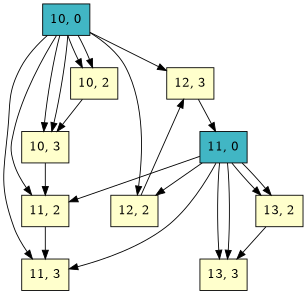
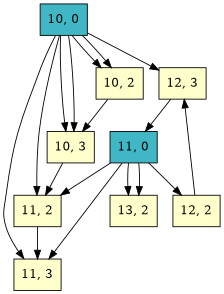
(137, 101) -> none
(224, 275) -> none
